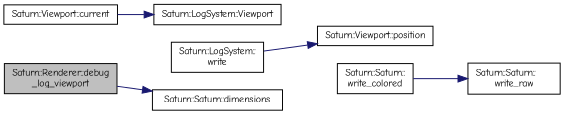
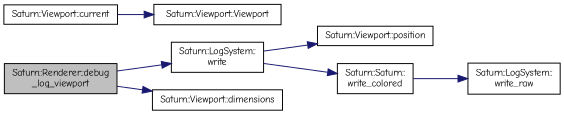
(217, 15) -> (217, 15)
none -> (139, 68)
none -> (296, 68)
(514, 79) -> (514, 79)
(217, 100) -> (217, 100)
